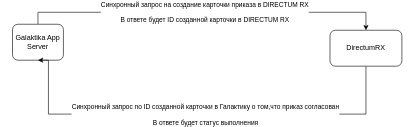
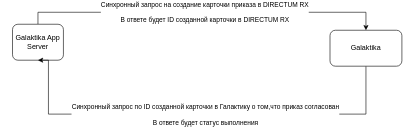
(366, 48) -> (366, 48)
